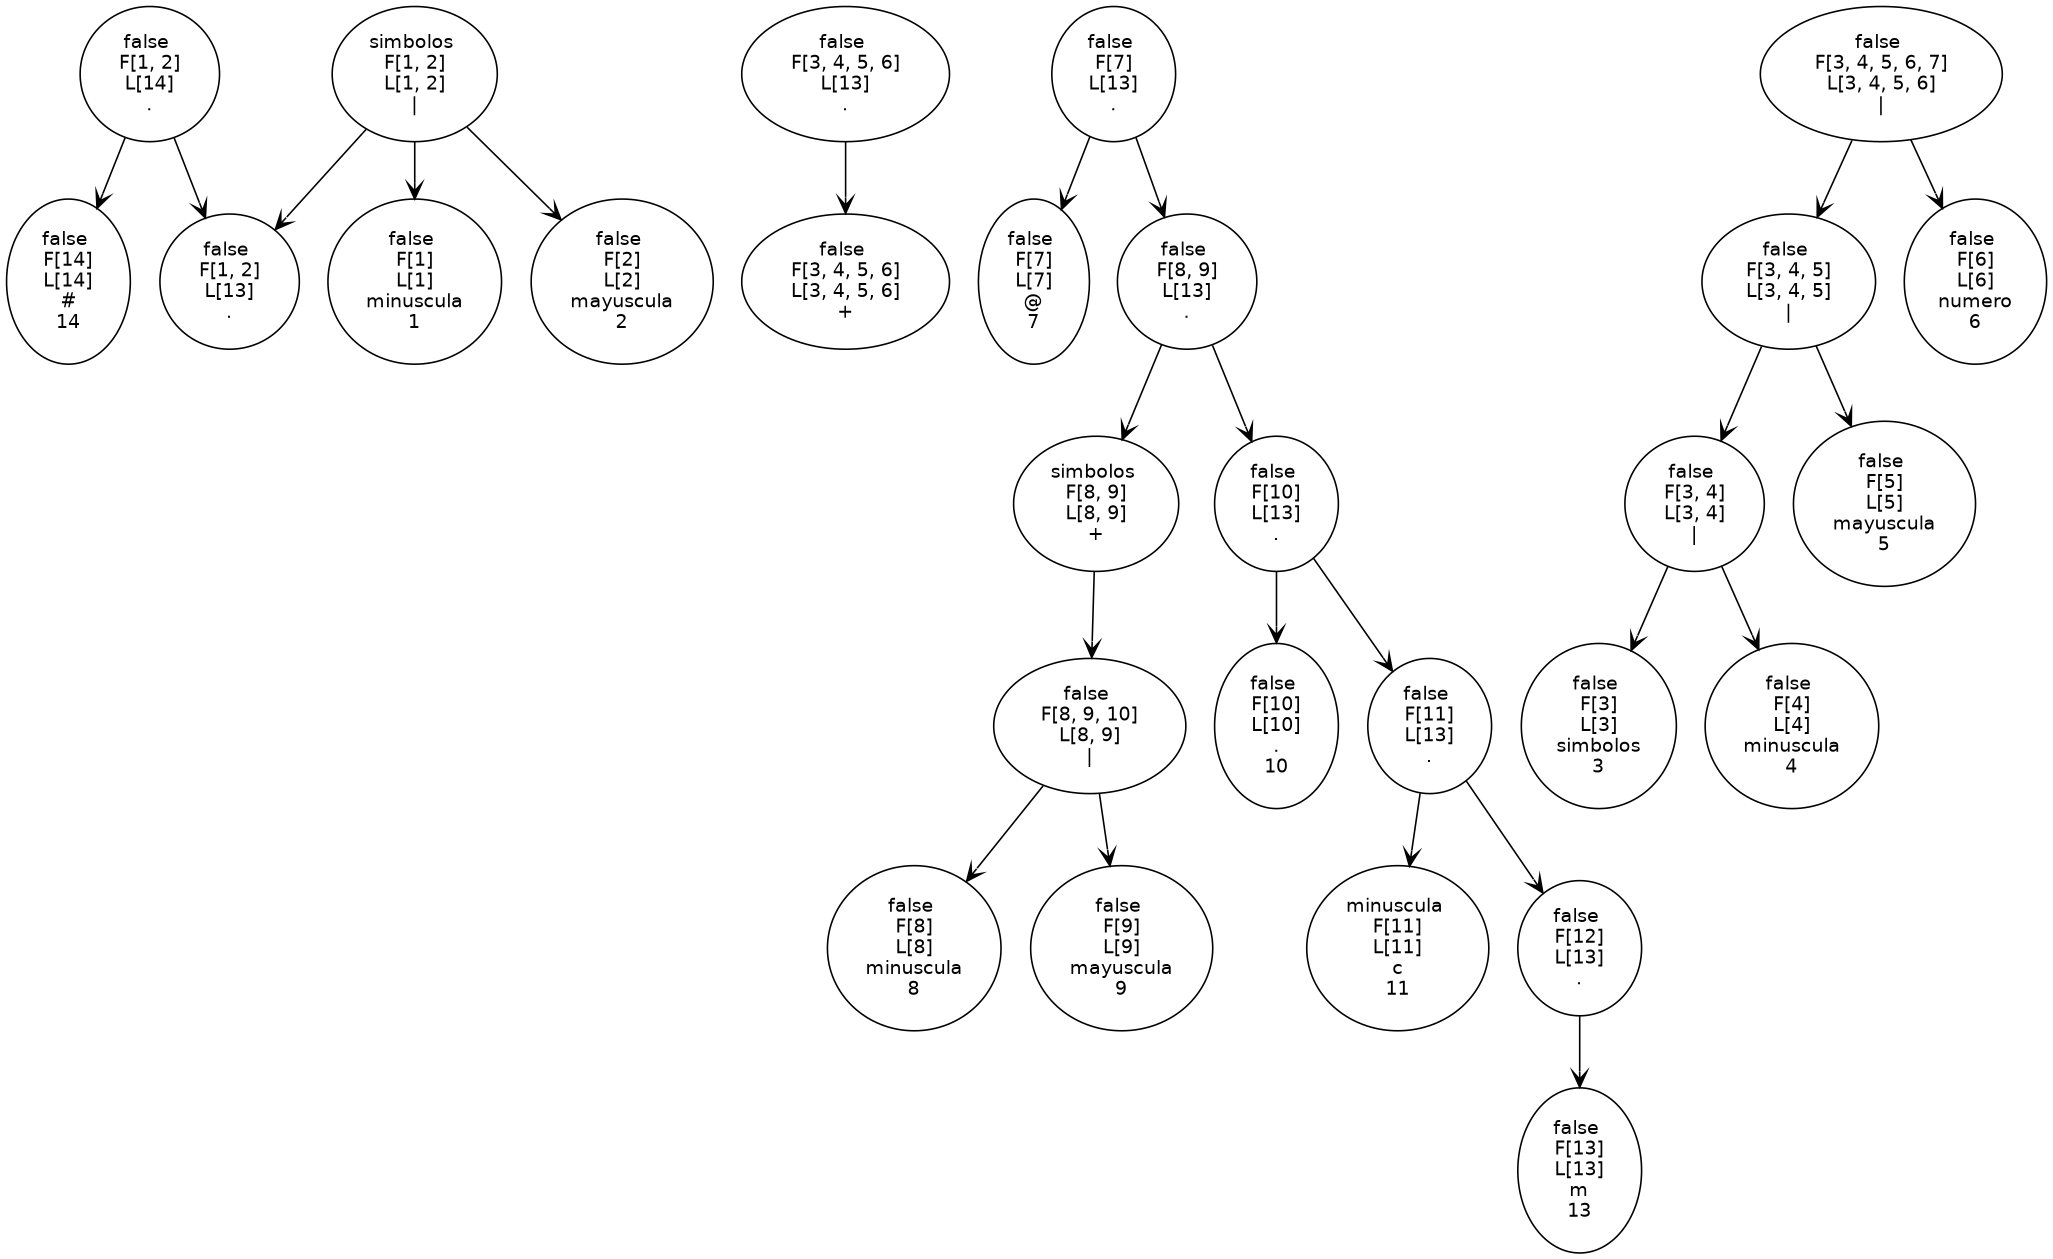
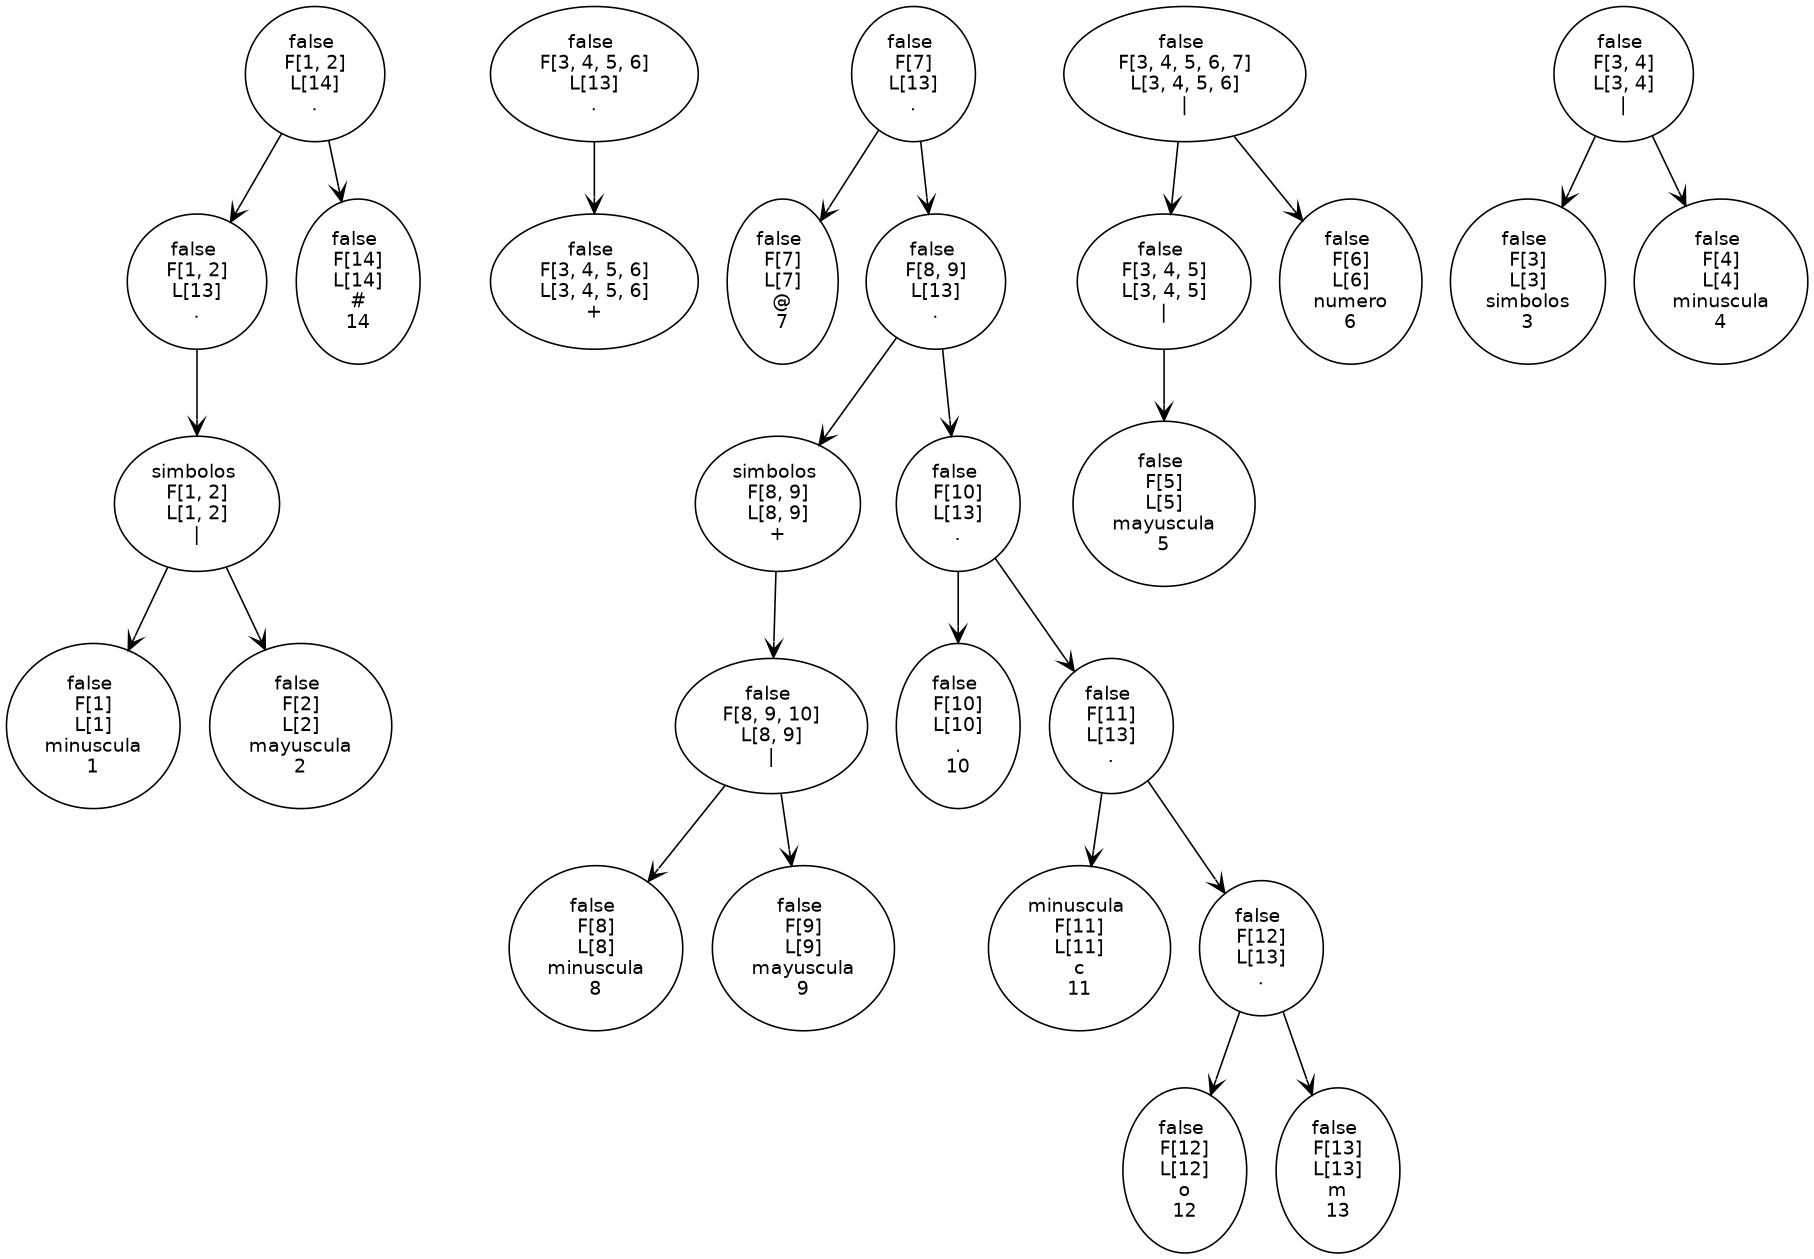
(326, 173) -> (197, 384)
(1745, 386) -> none
none -> (1185, 1170)
